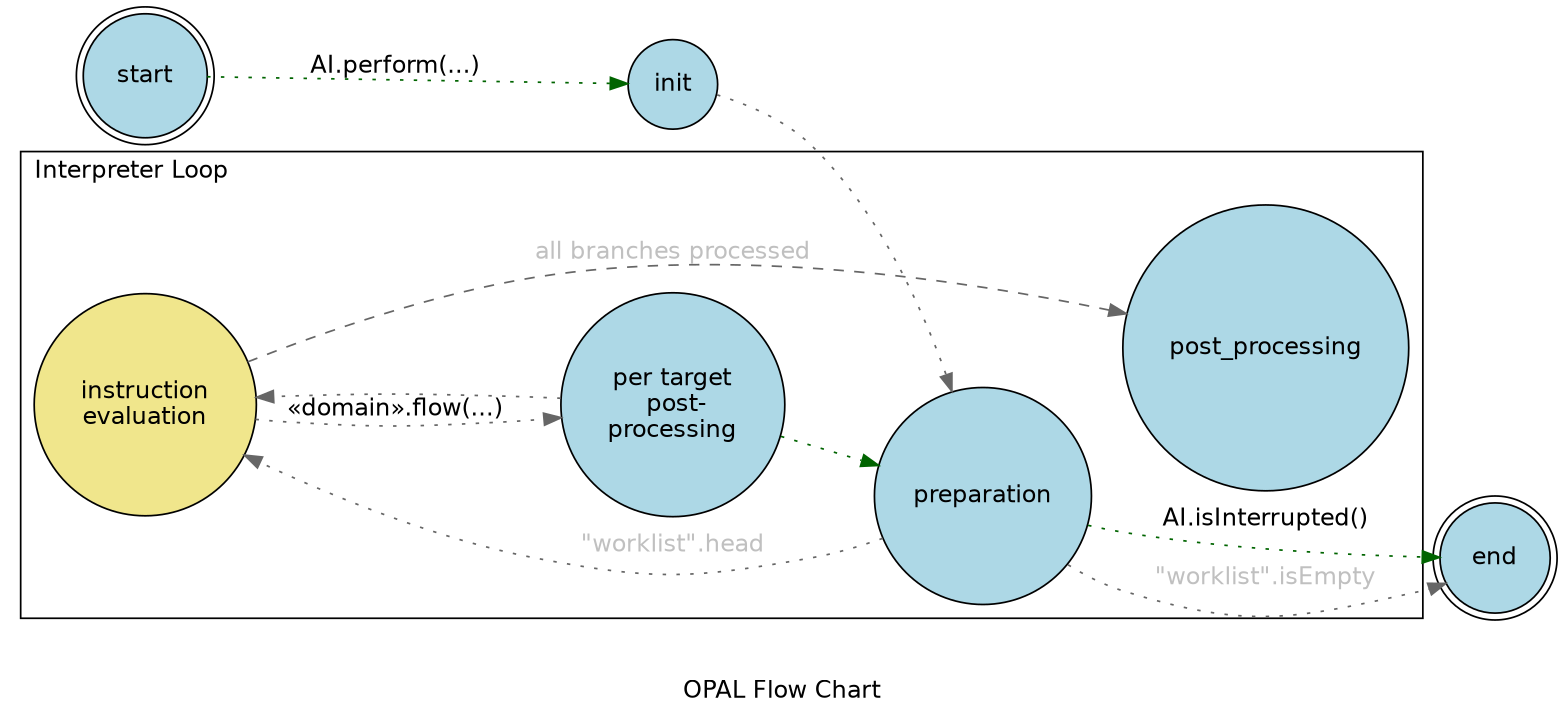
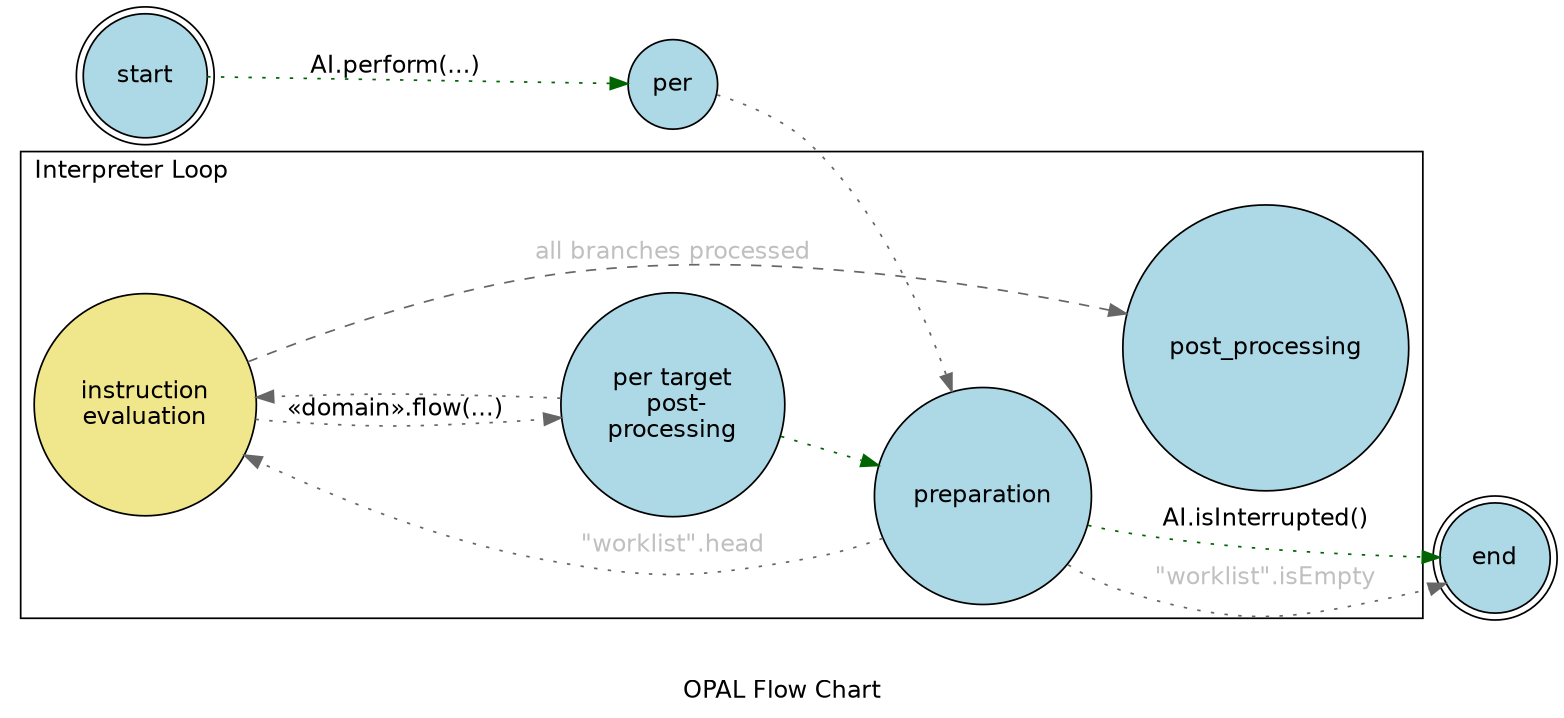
(673, 84) -> (673, 84)
